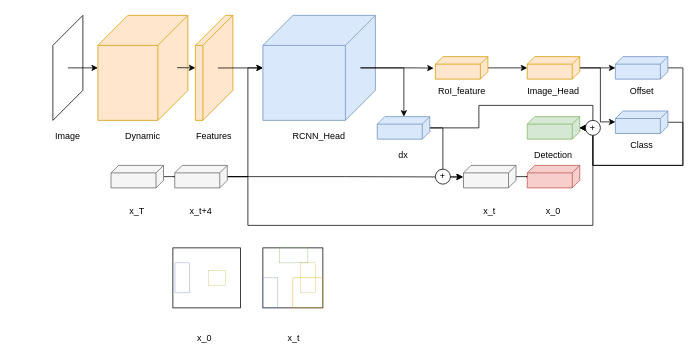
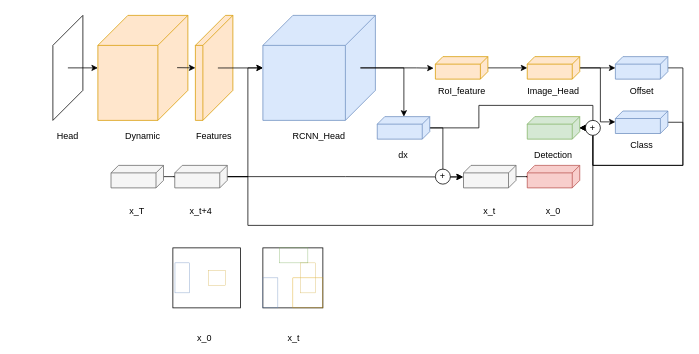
(68, 136) -> (68, 136)
